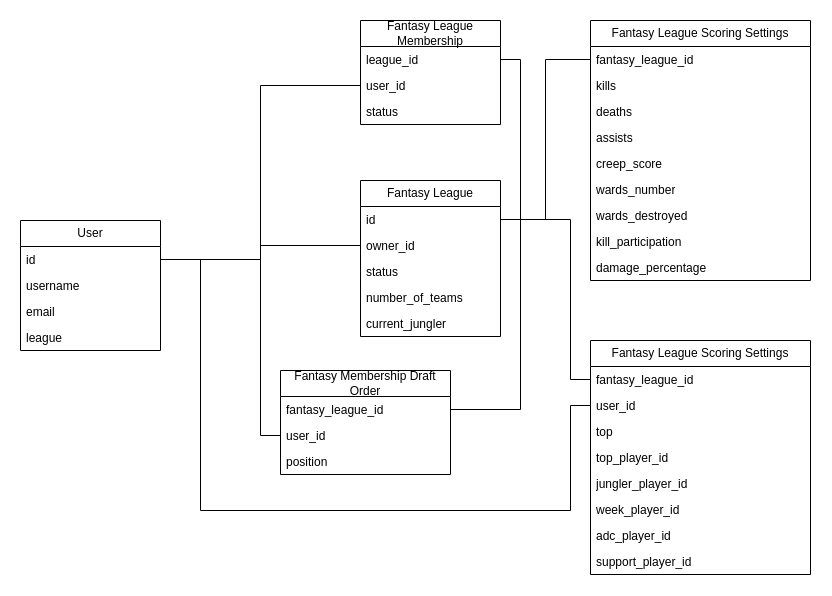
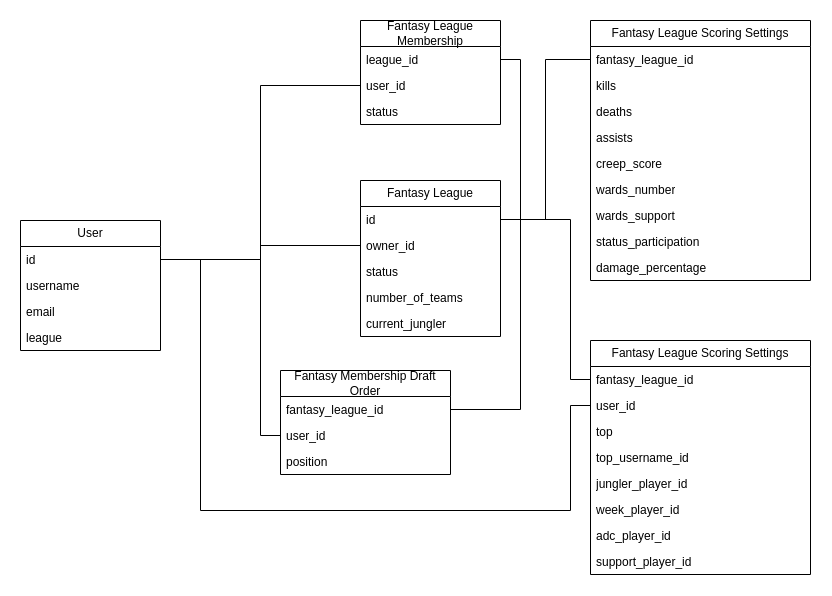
(647, 217) -> (640, 217)
(648, 243) -> (659, 243)
(637, 459) -> (645, 459)
